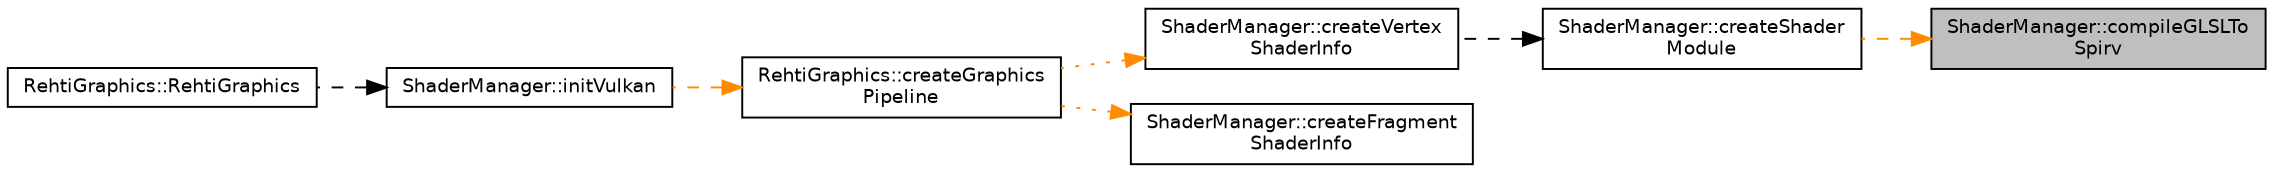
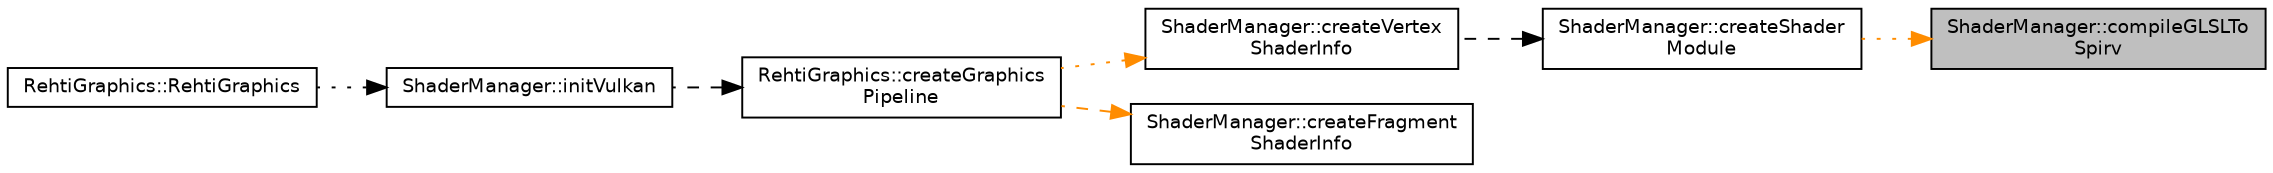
(1887, 39) -> (1887, 39)
(342, 87) -> (342, 87)
(697, 87) -> (697, 87)
(1086, 109) -> (1086, 109)
